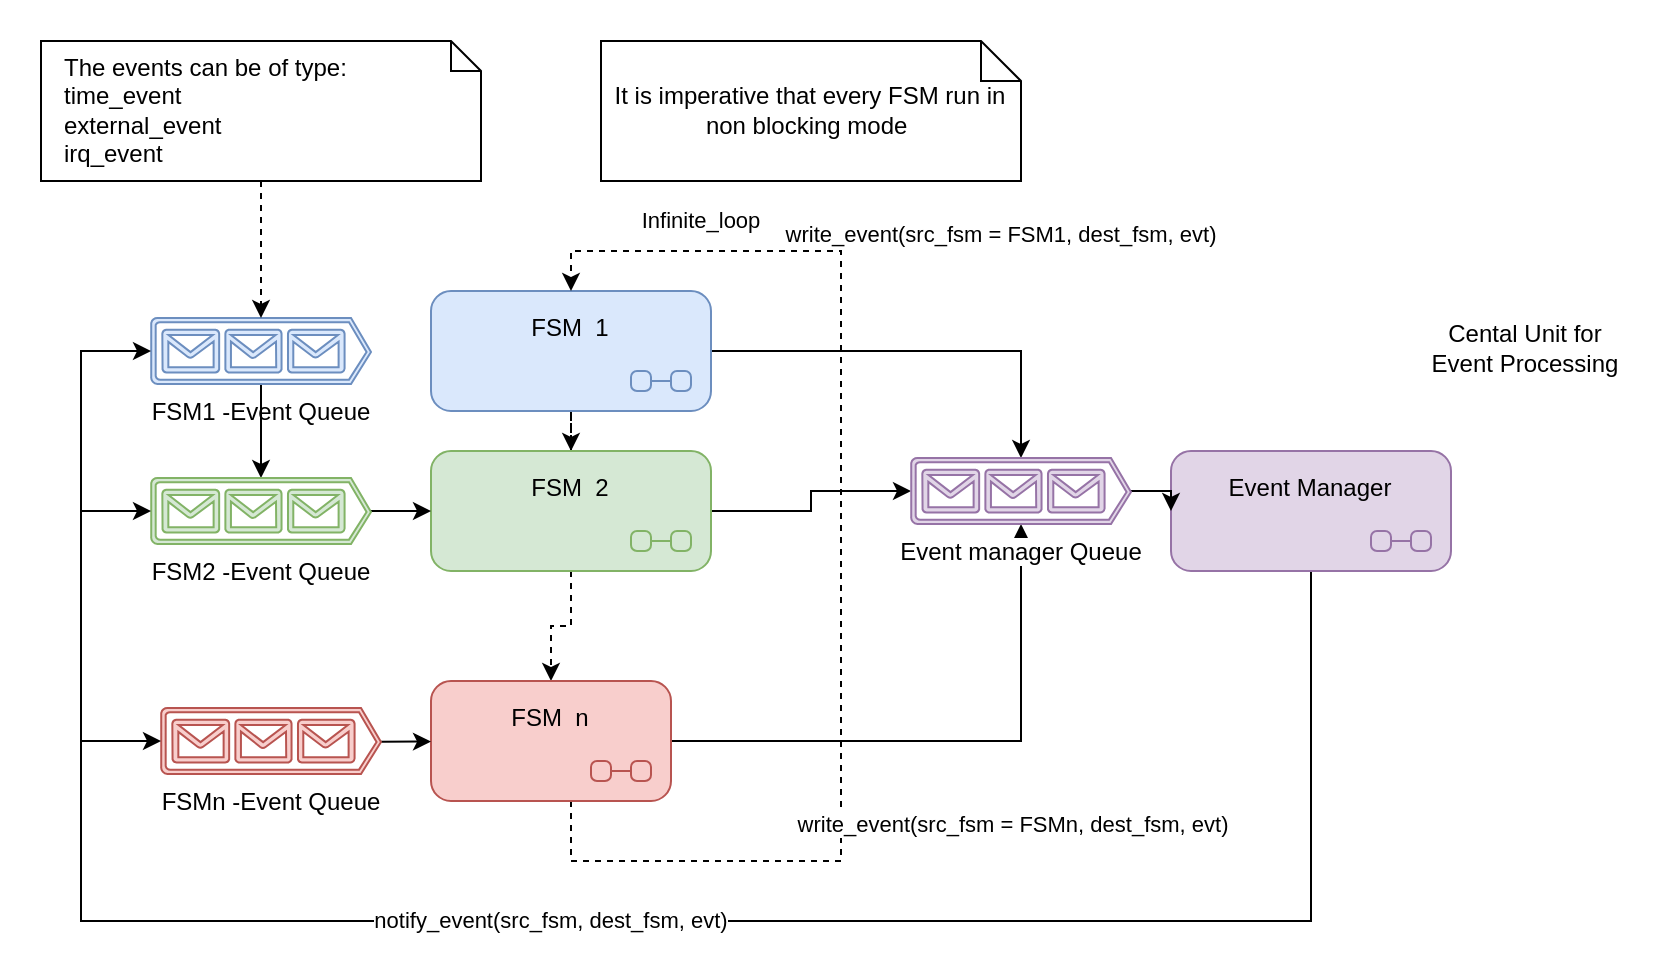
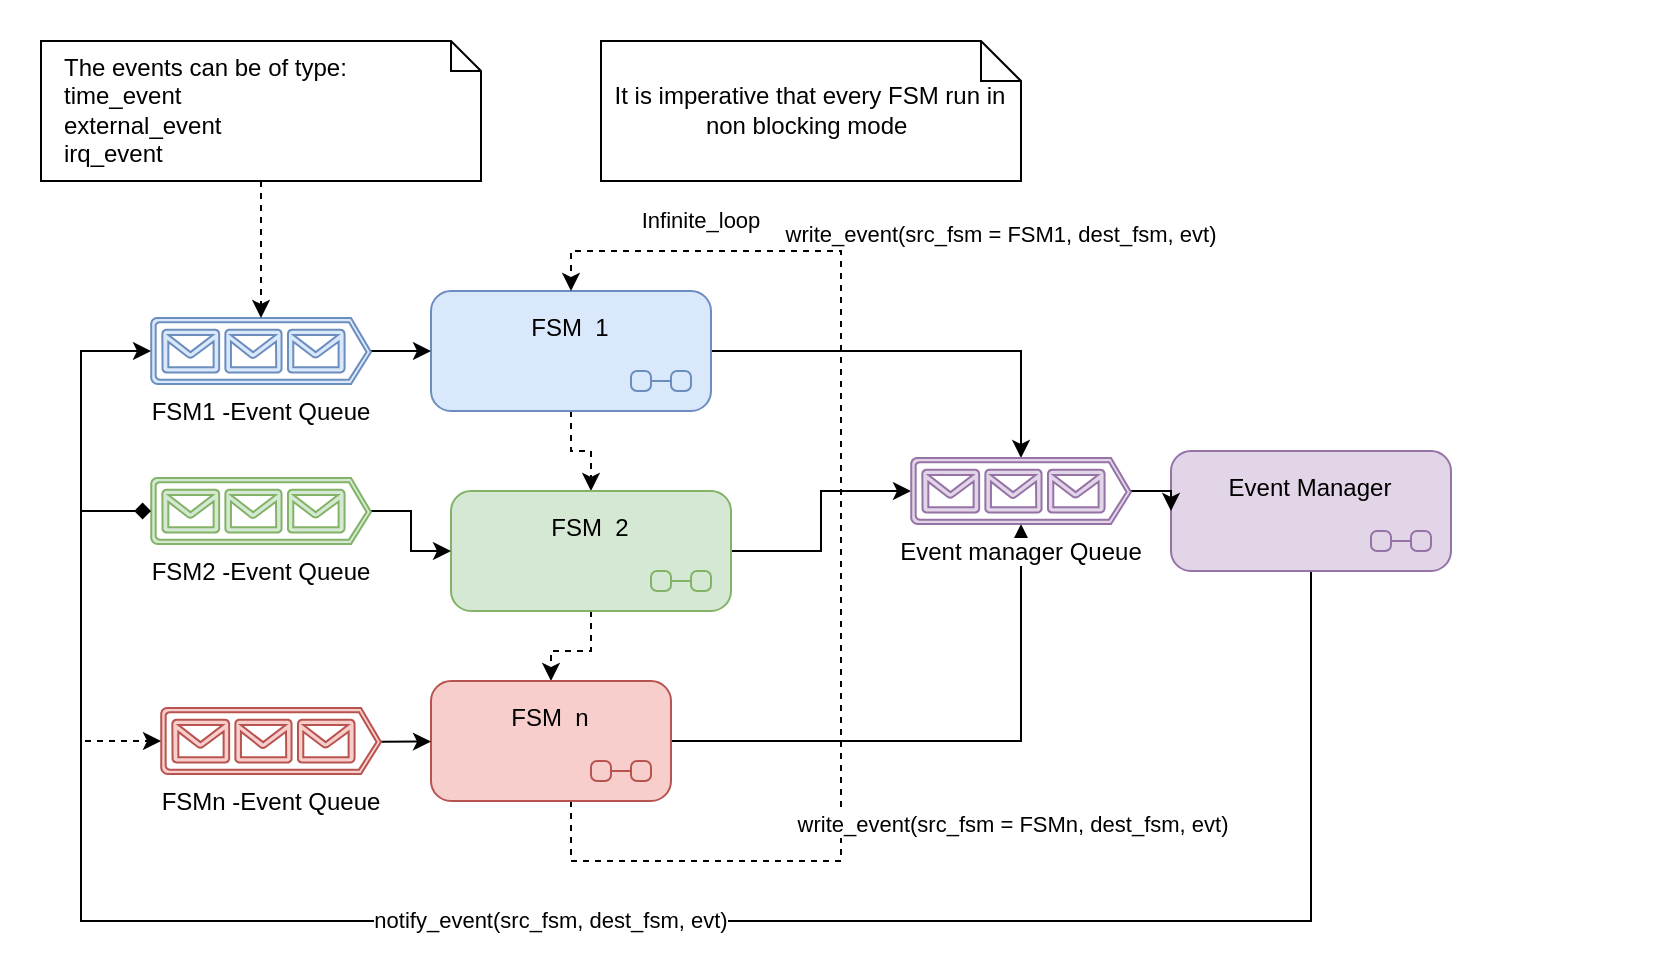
(1526, 348) -> none
(261, 424) -> (408, 351)
(135, 511) -> (134, 511)
(571, 511) -> (591, 551)
(115, 741) -> (115, 741)
